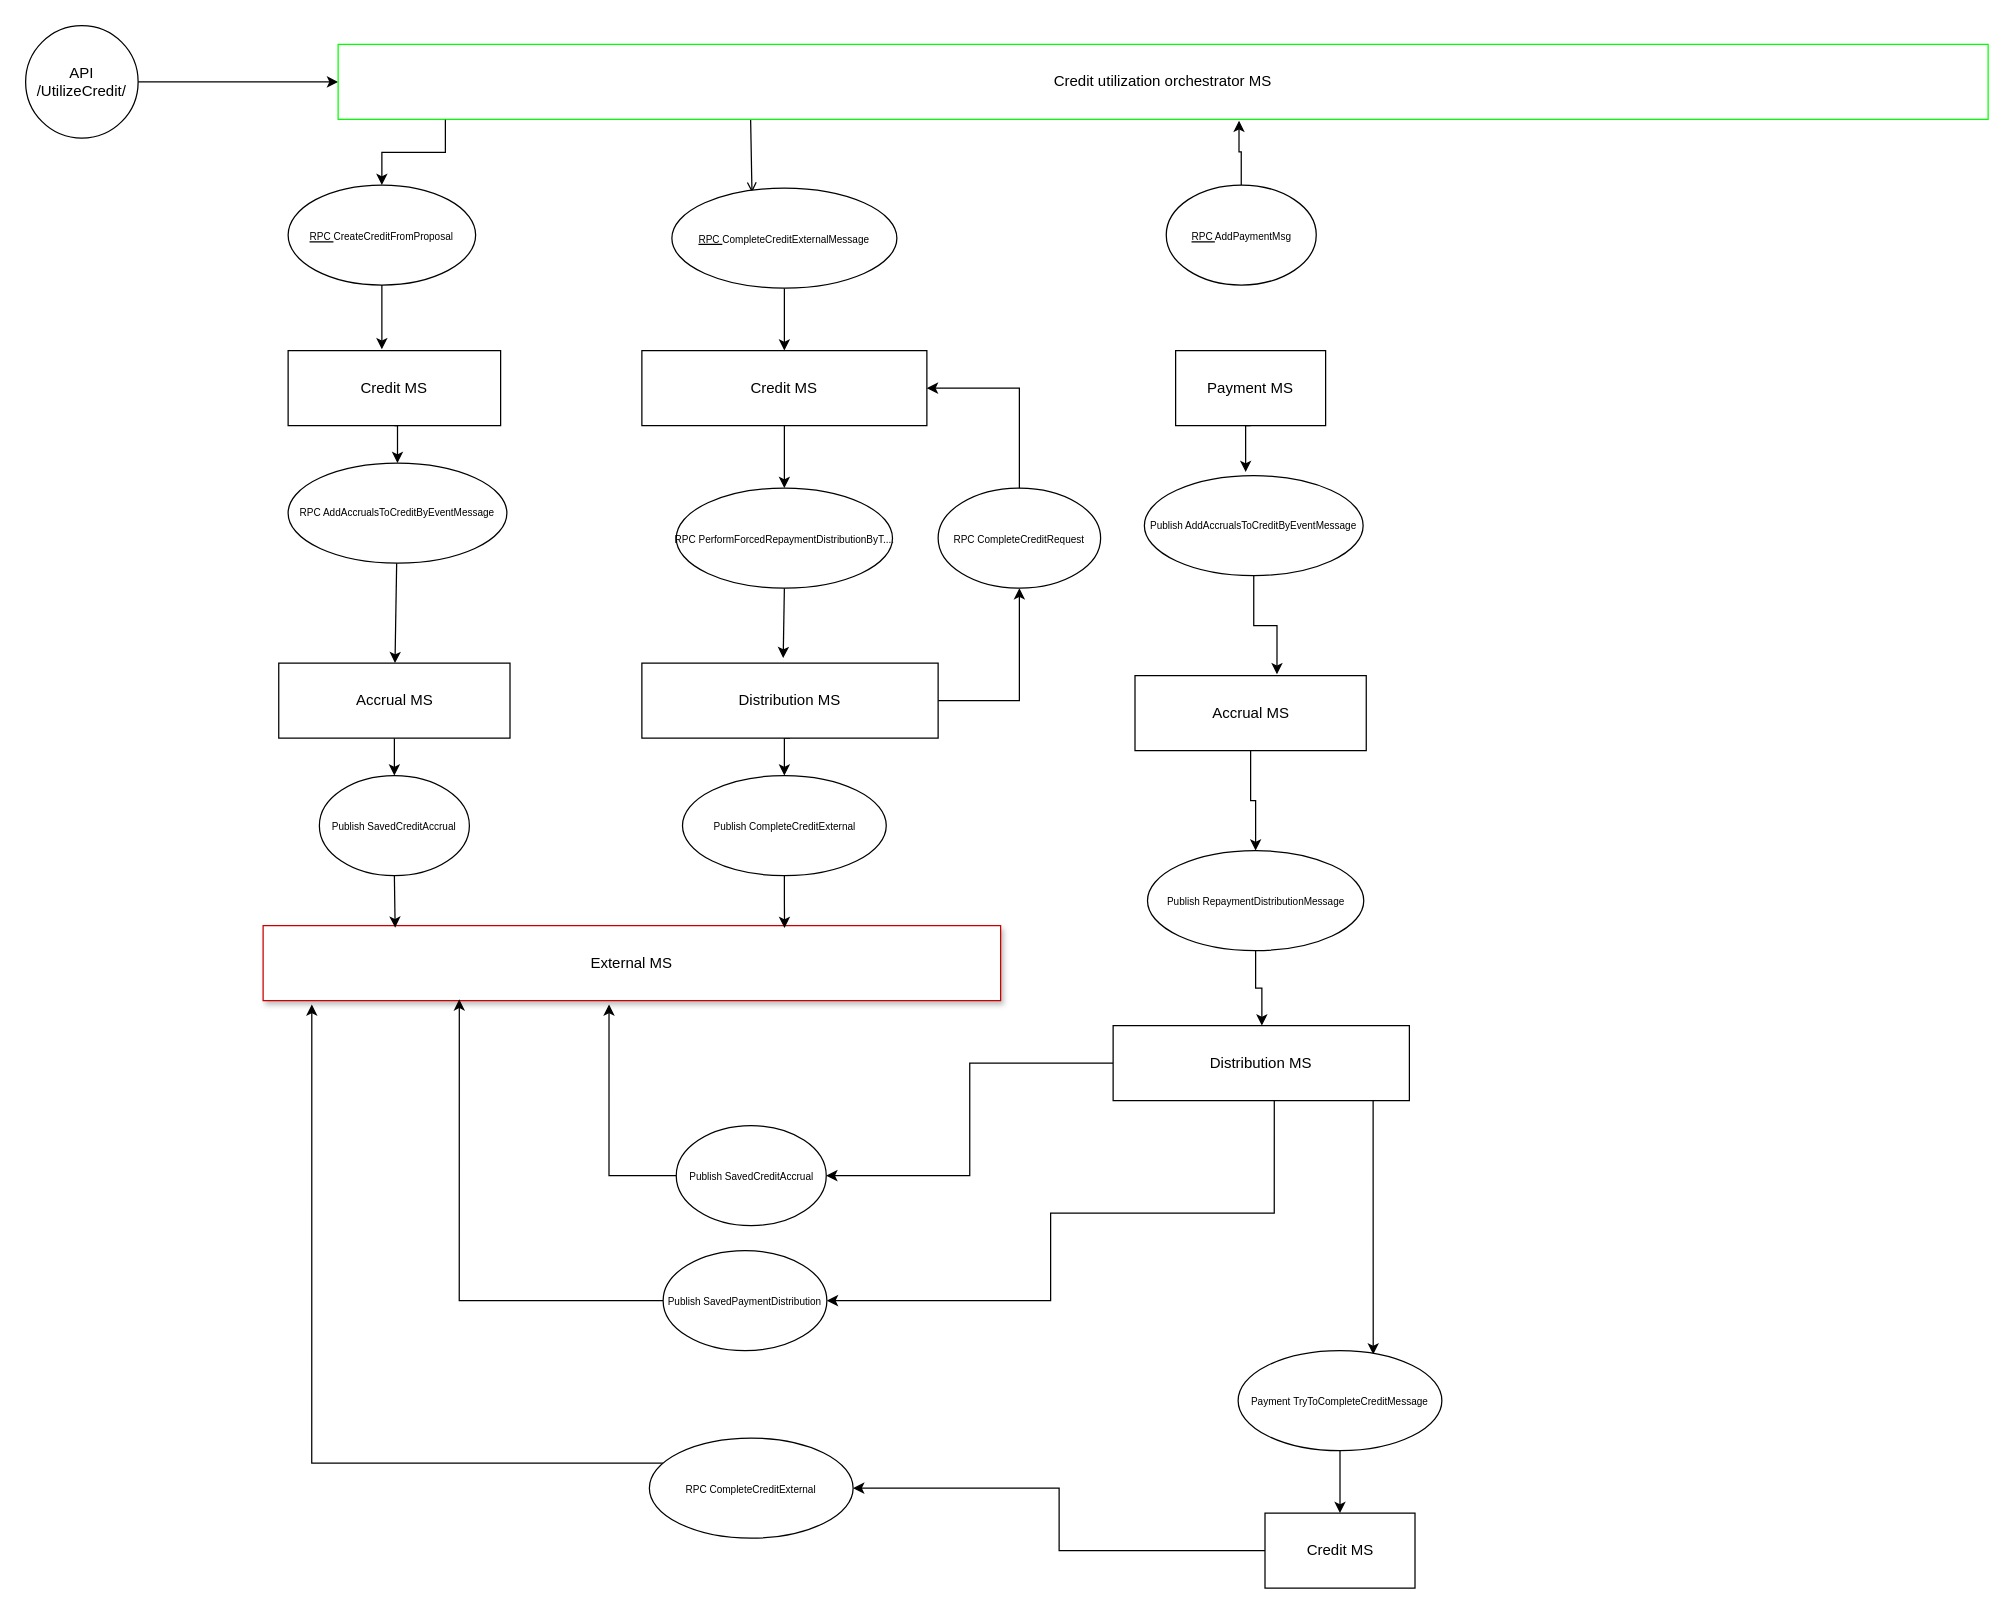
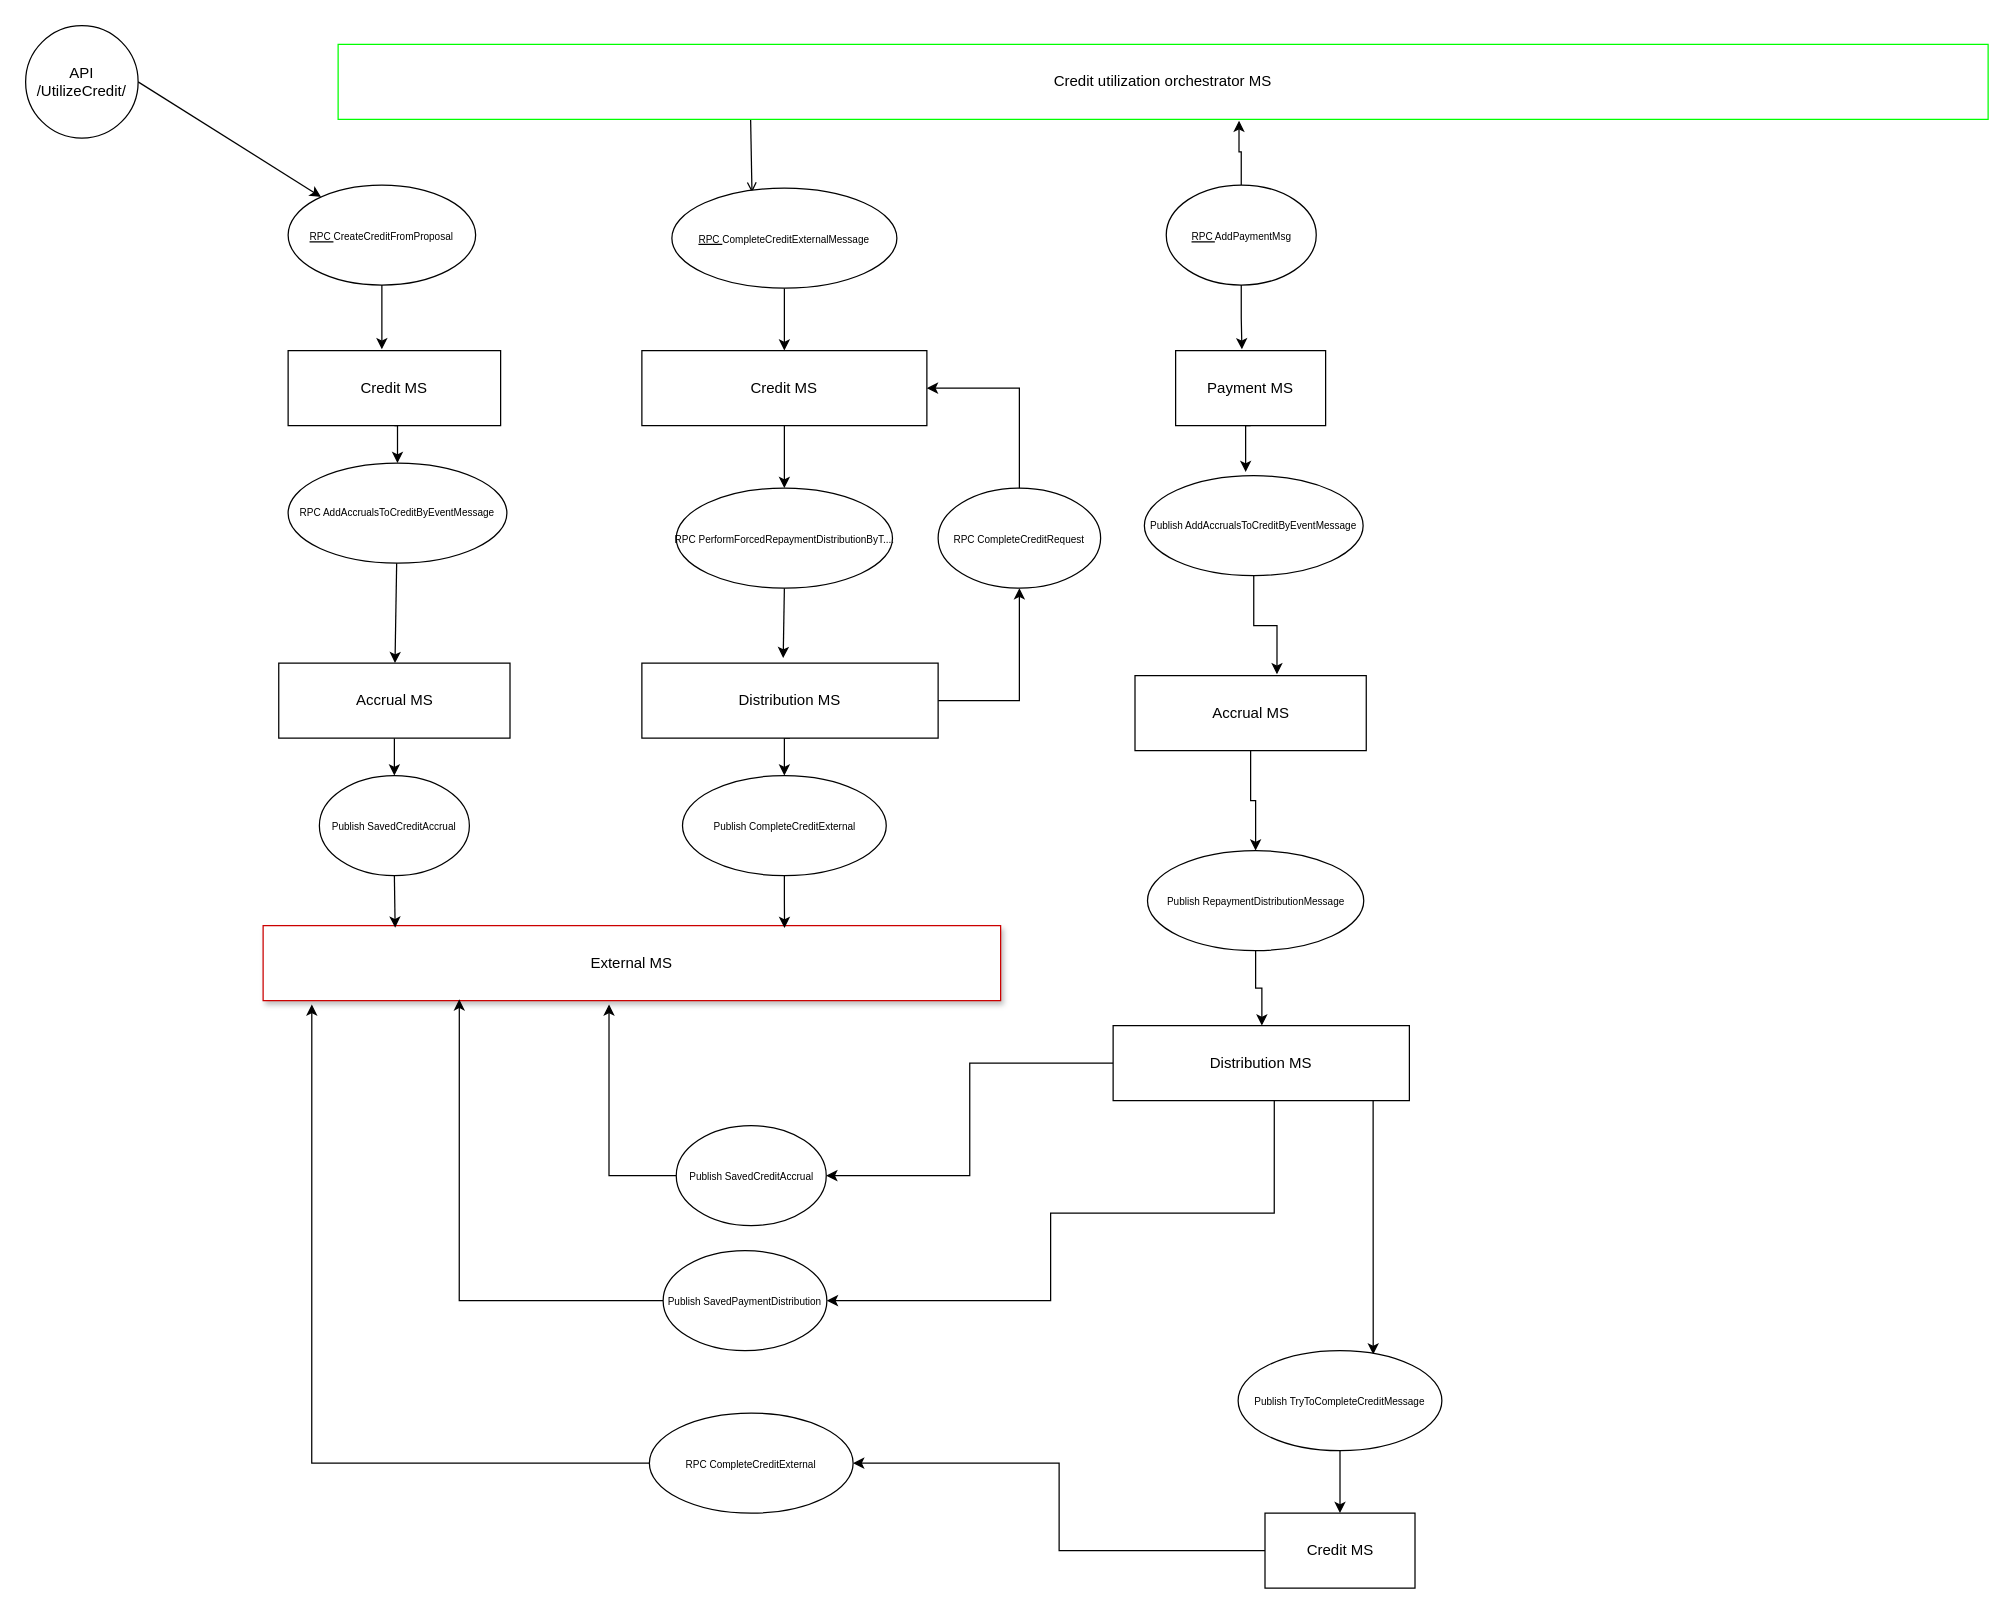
(234, 82) -> (226, 137)
(418, 152) -> none
none -> (1241, 313)
(1340, 1401) -> (1340, 1401)
(751, 1488) -> (751, 1463)
